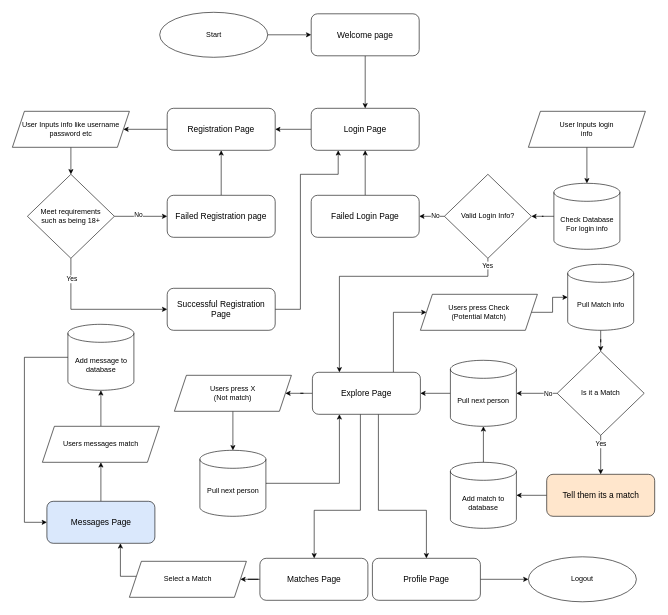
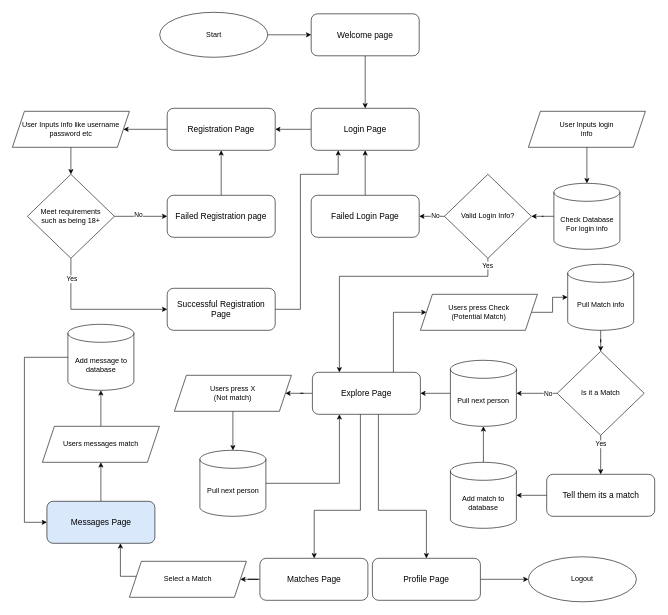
(601, 495) -> (601, 495)
